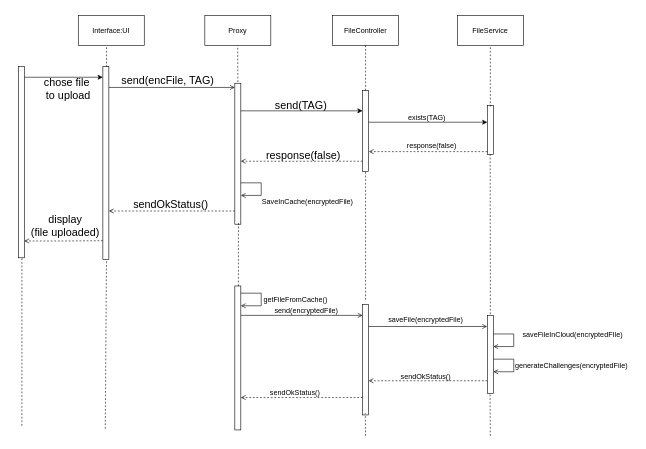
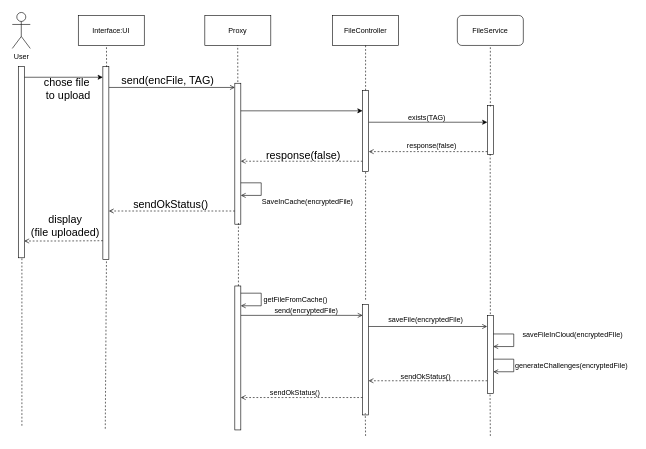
none -> (21, 30)
(491, 30) -> (491, 30)
(301, 105) -> none
